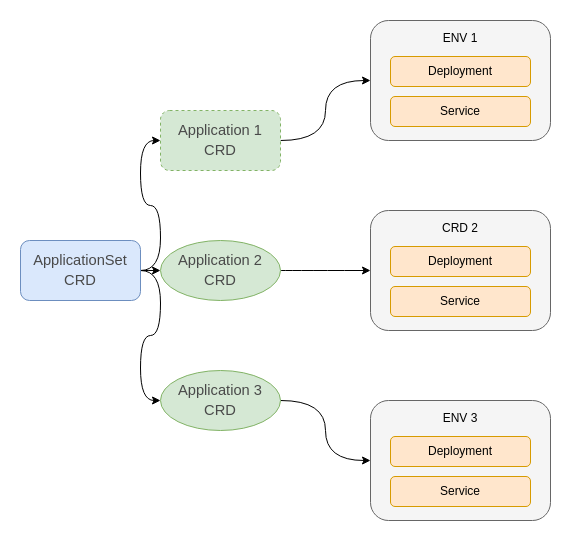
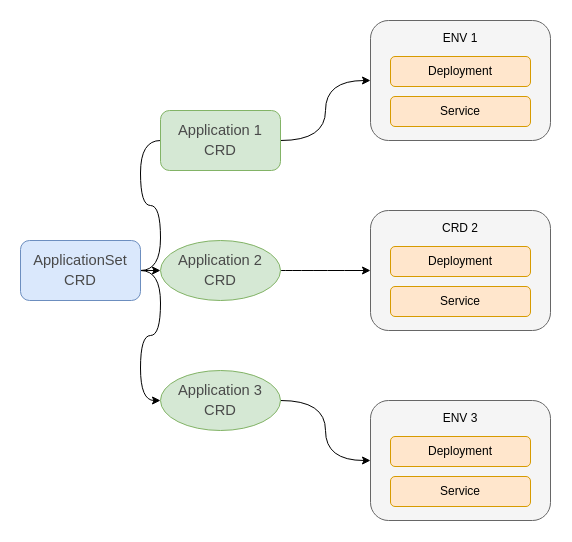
(221, 141) -> (221, 141)
(144, 148) -> (147, 147)
